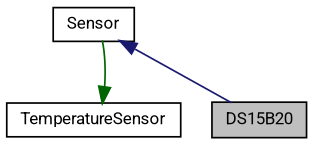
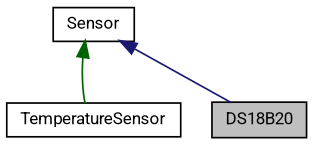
(105, 64) -> (83, 81)
(259, 120) -> (259, 120)
